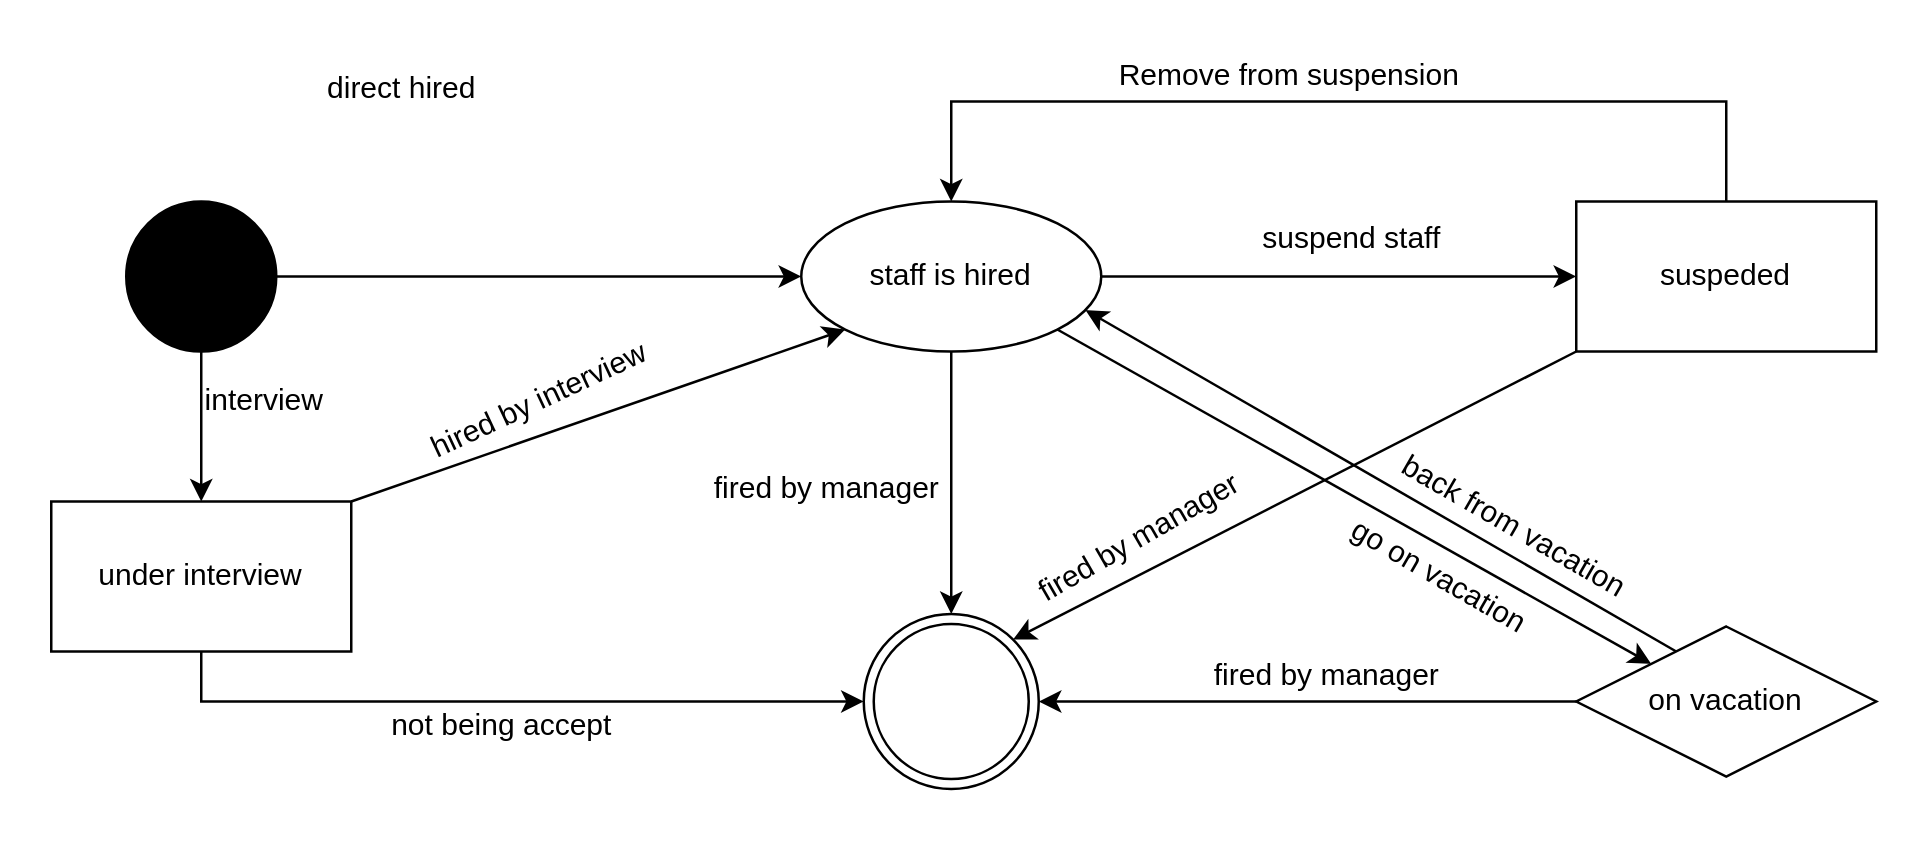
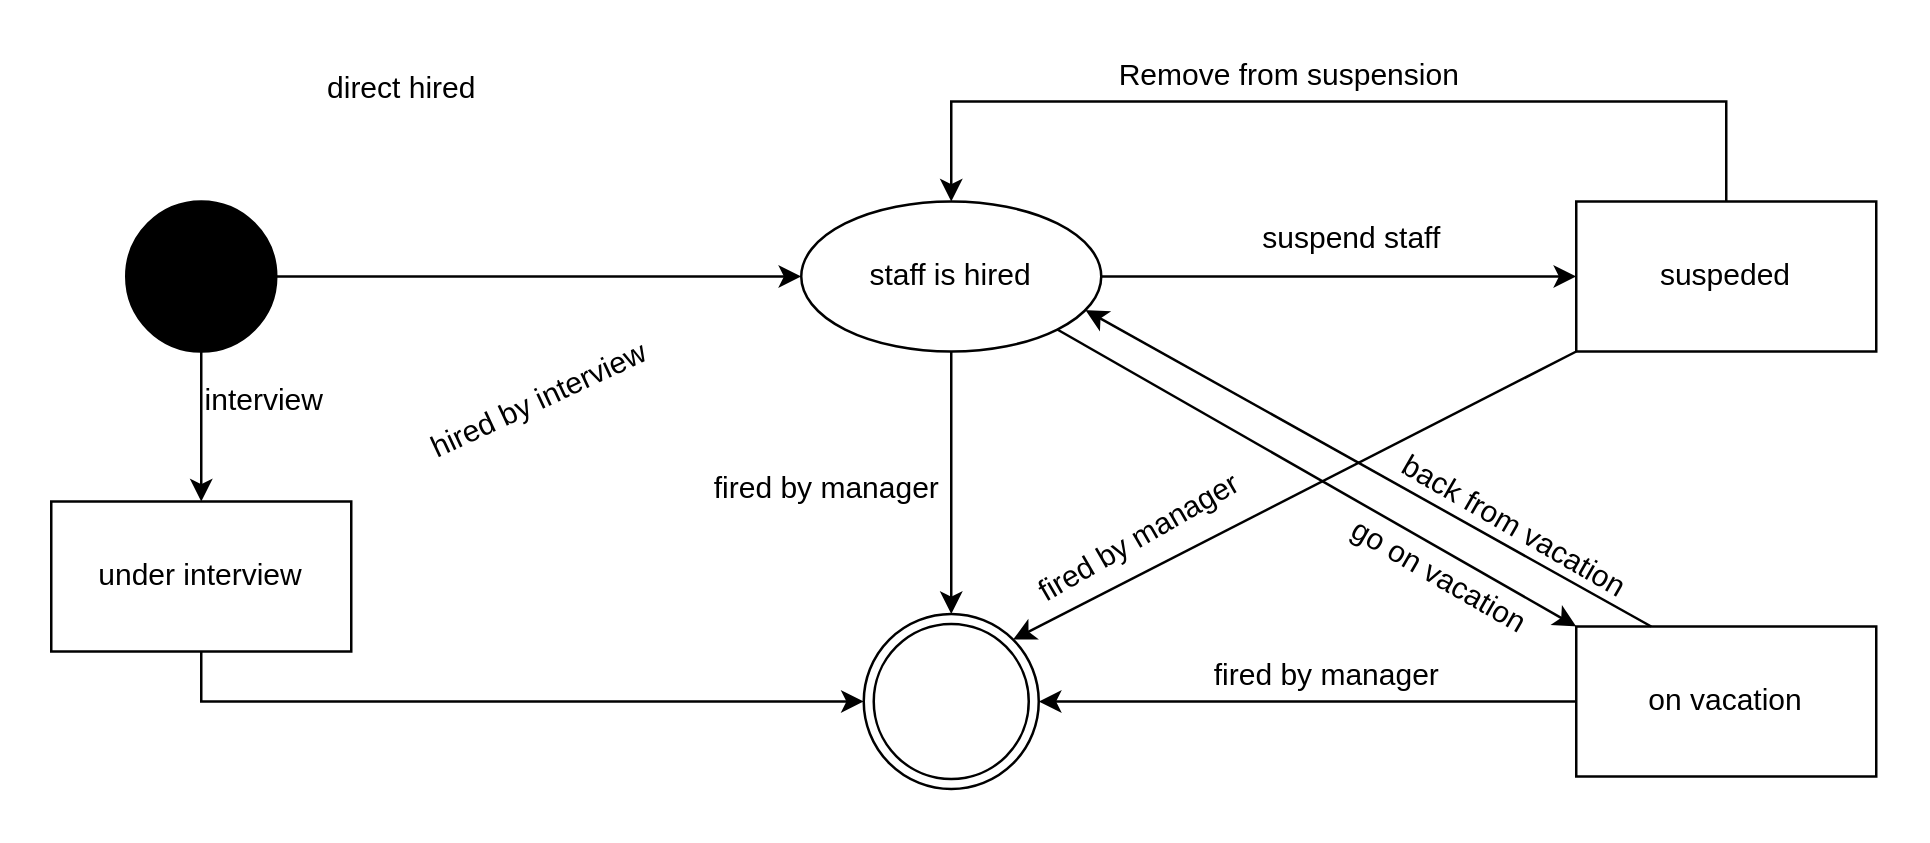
(590, 418) -> none
(1726, 701) -> (1726, 701)
(501, 726) -> none
